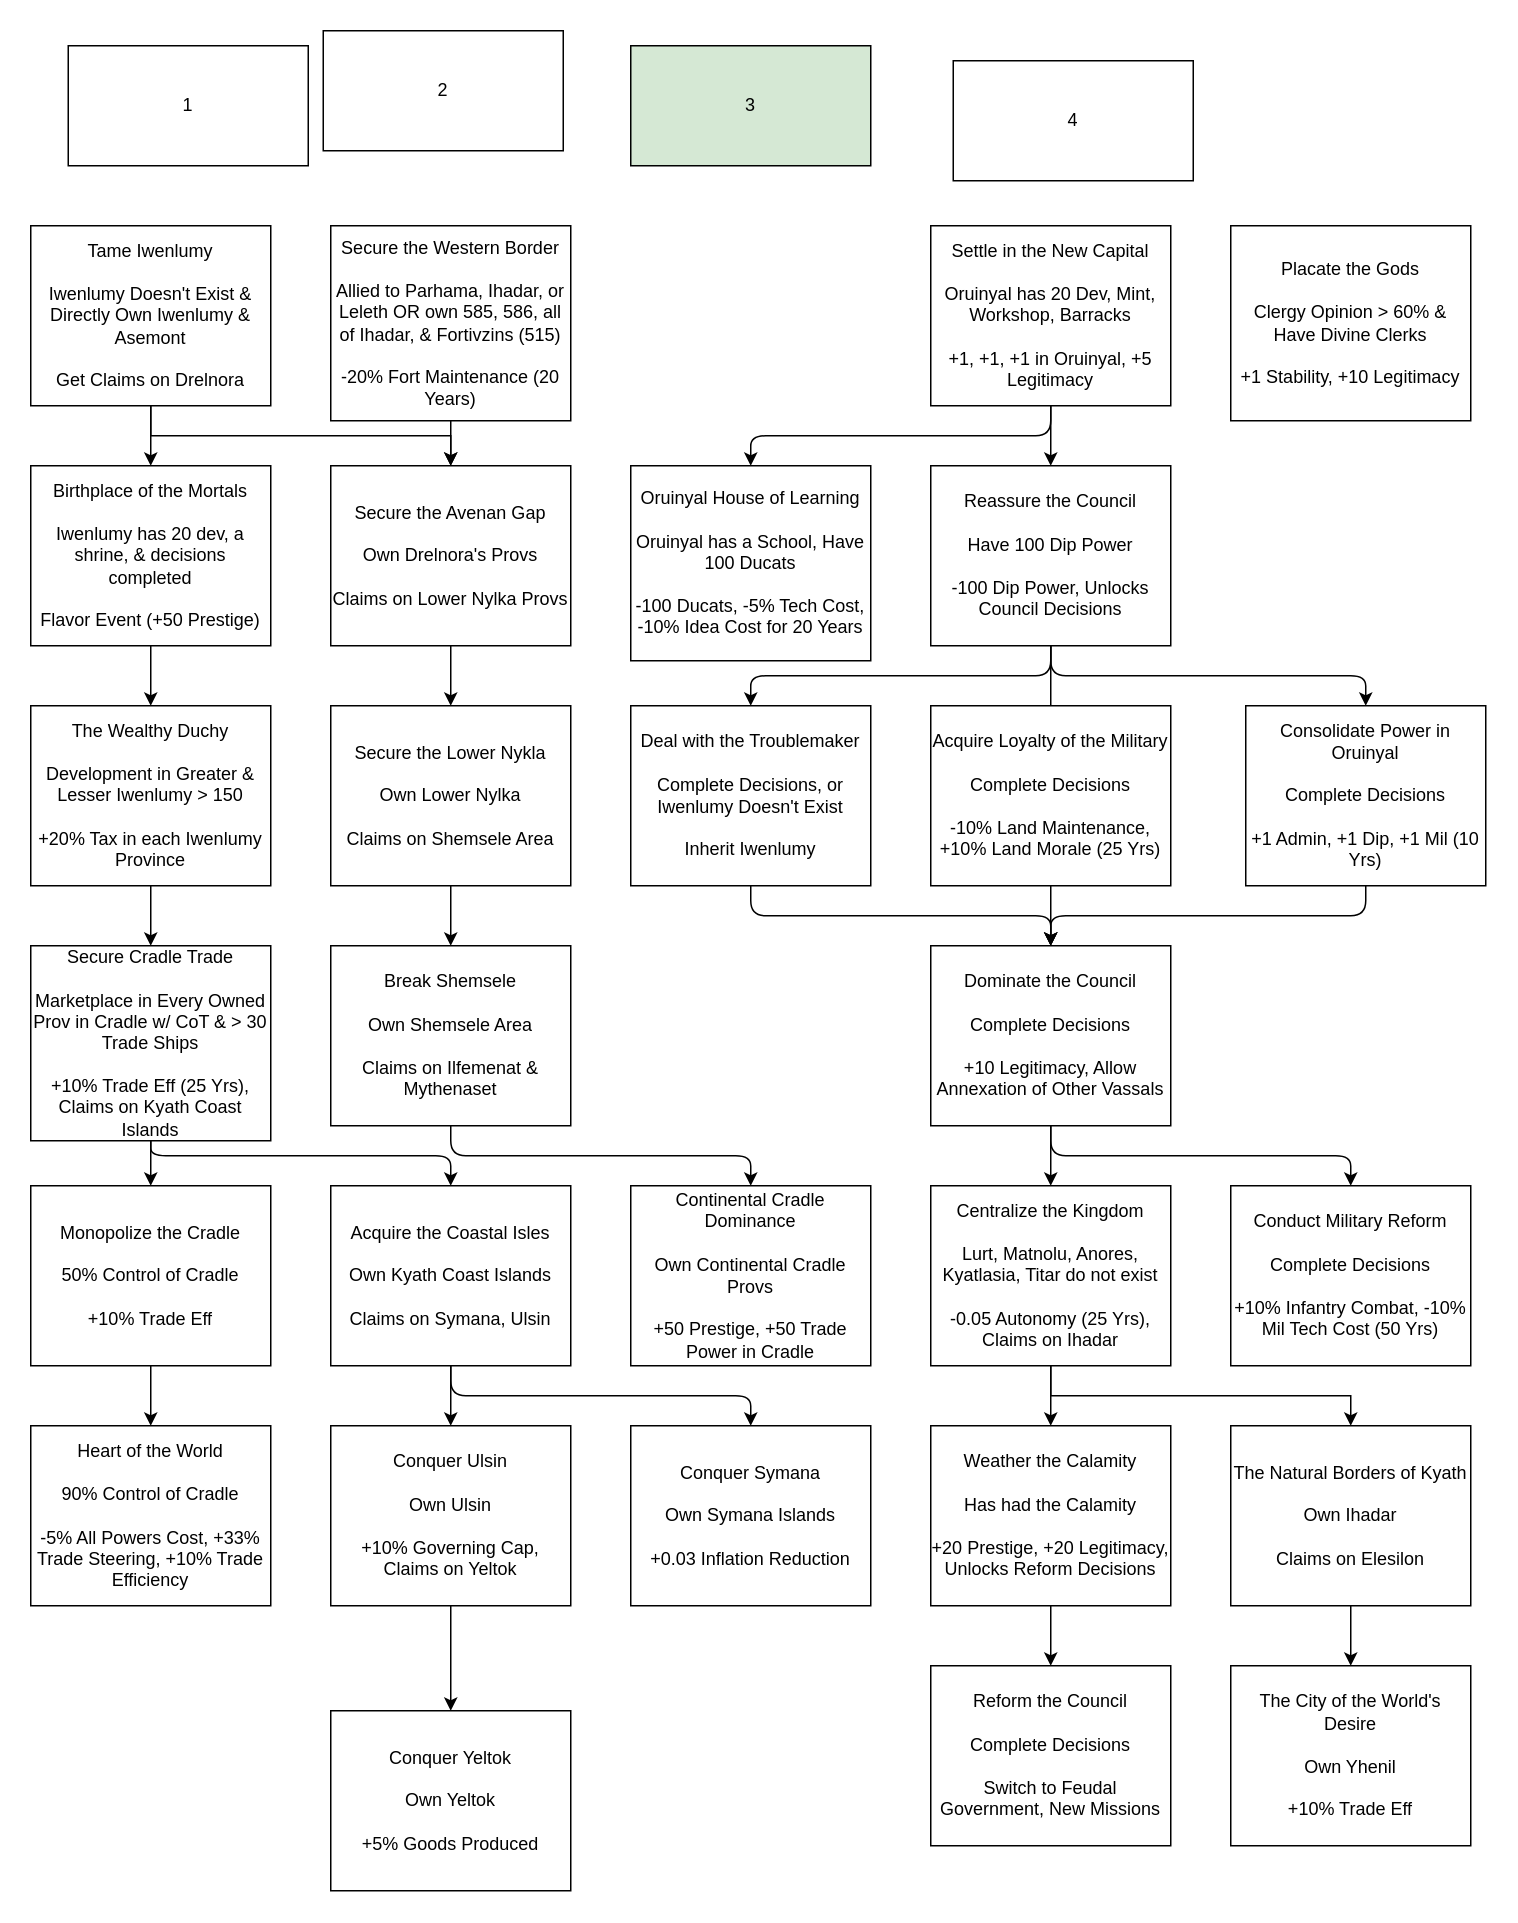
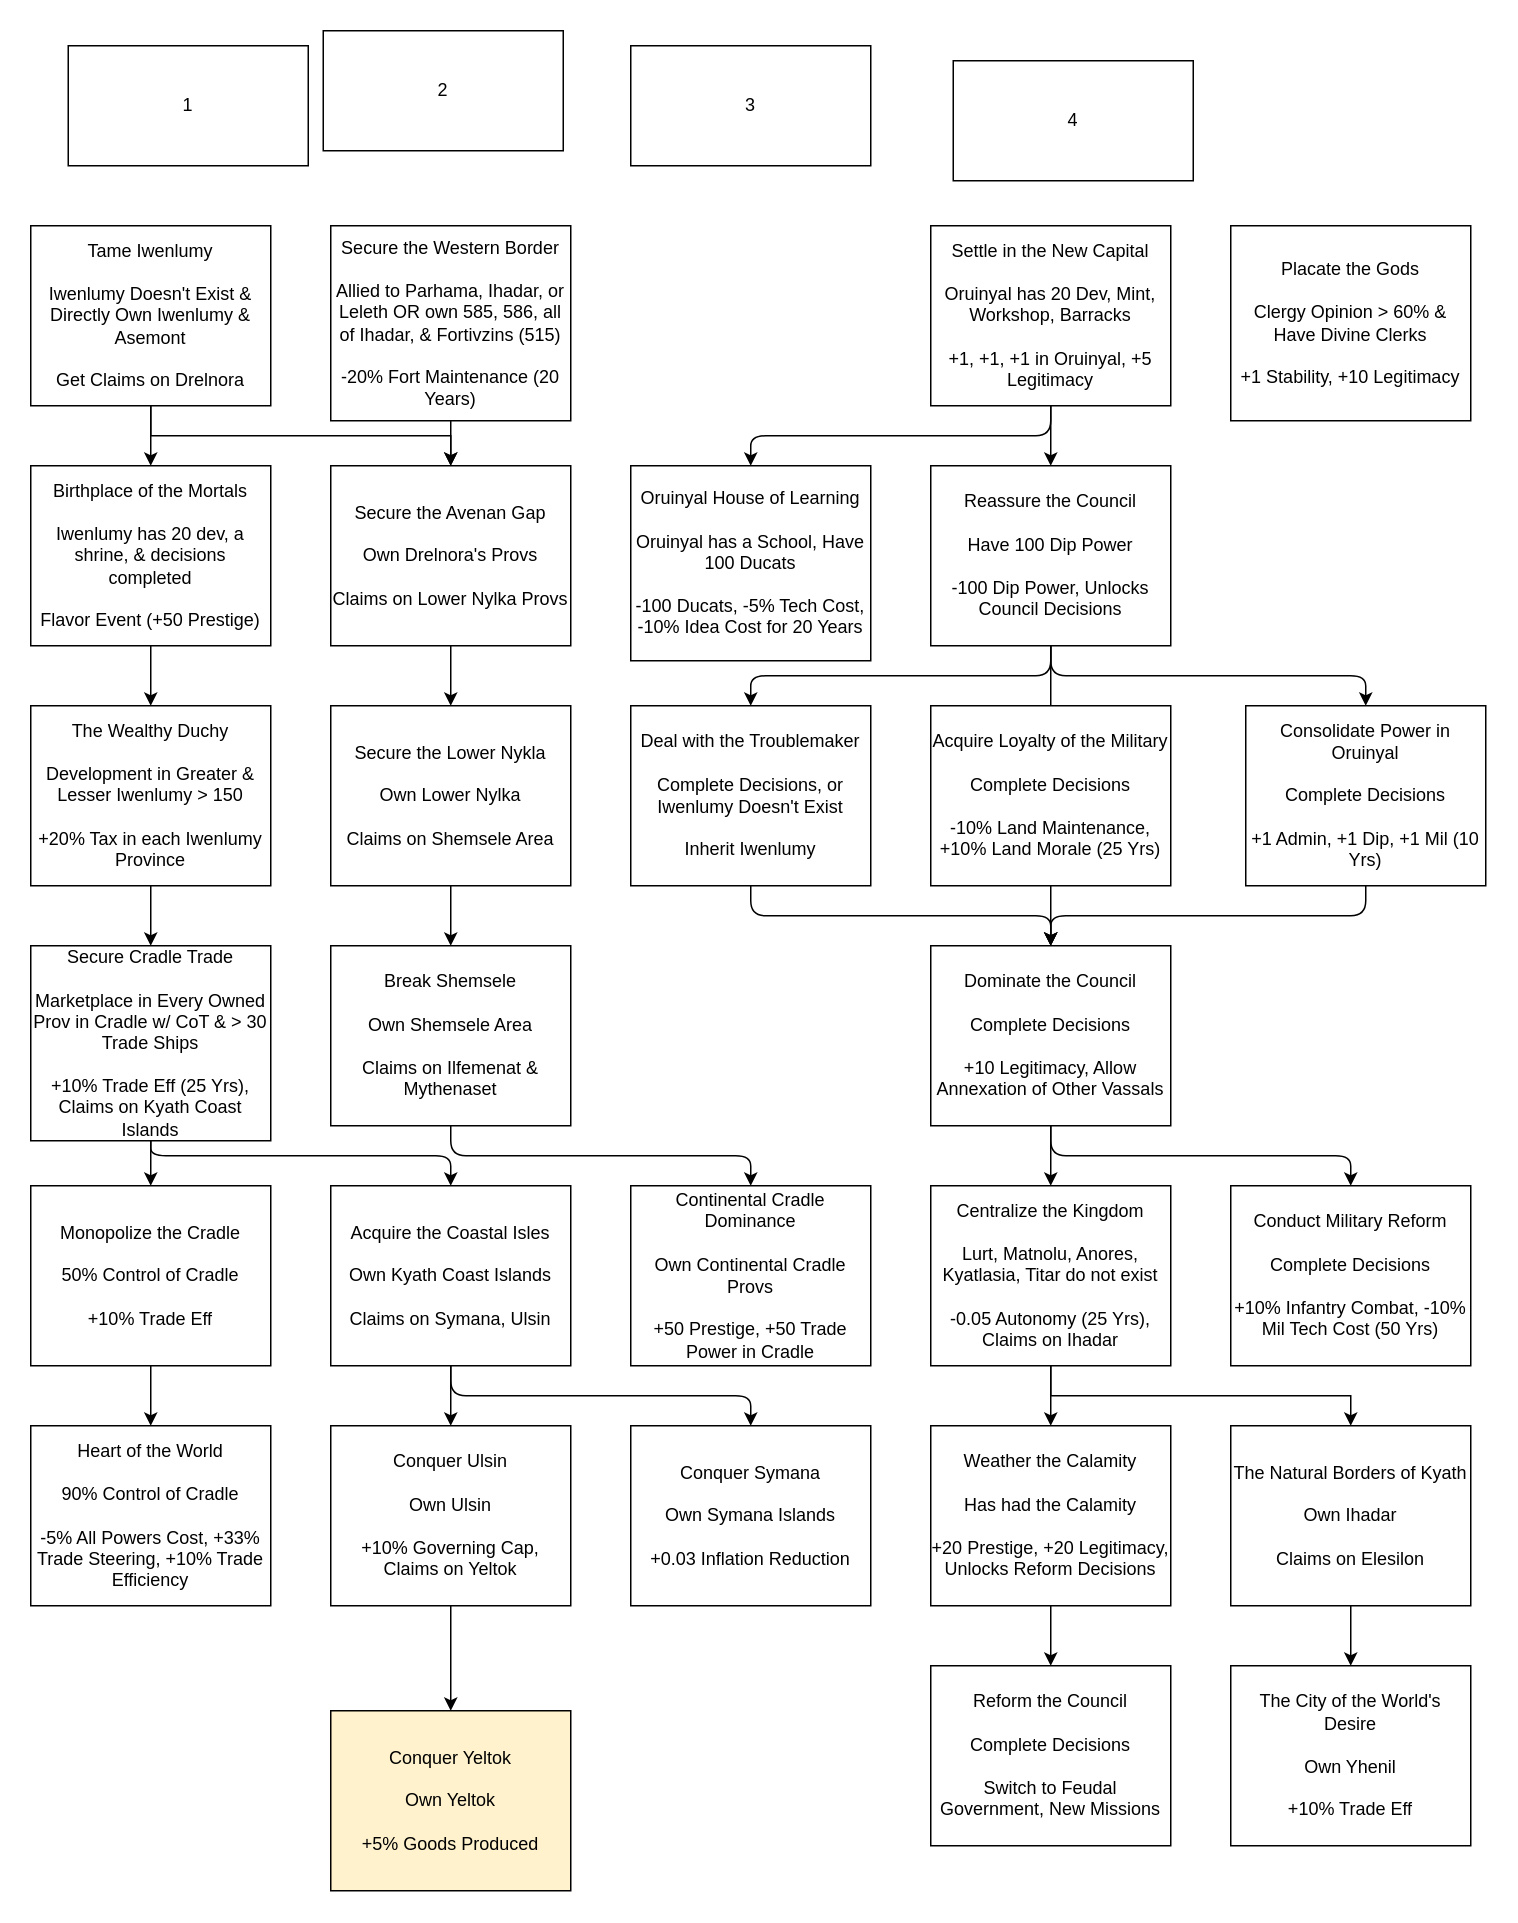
(751, 106) -> (751, 106)
(451, 1801) -> (451, 1801)
